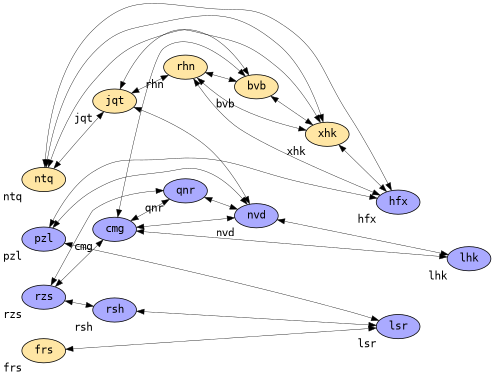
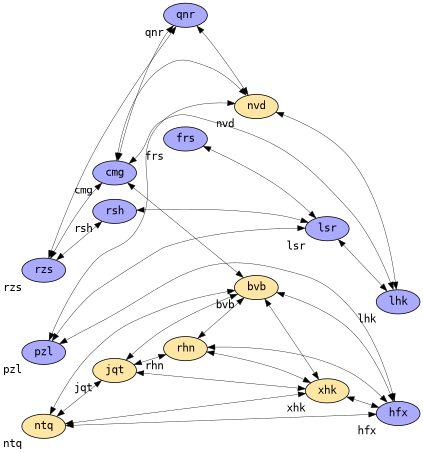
(202, 143) -> (178, 321)
(256, 216) -> (256, 107)
none -> (363, 265)
none -> (350, 330)
(44, 351) -> (185, 139)
